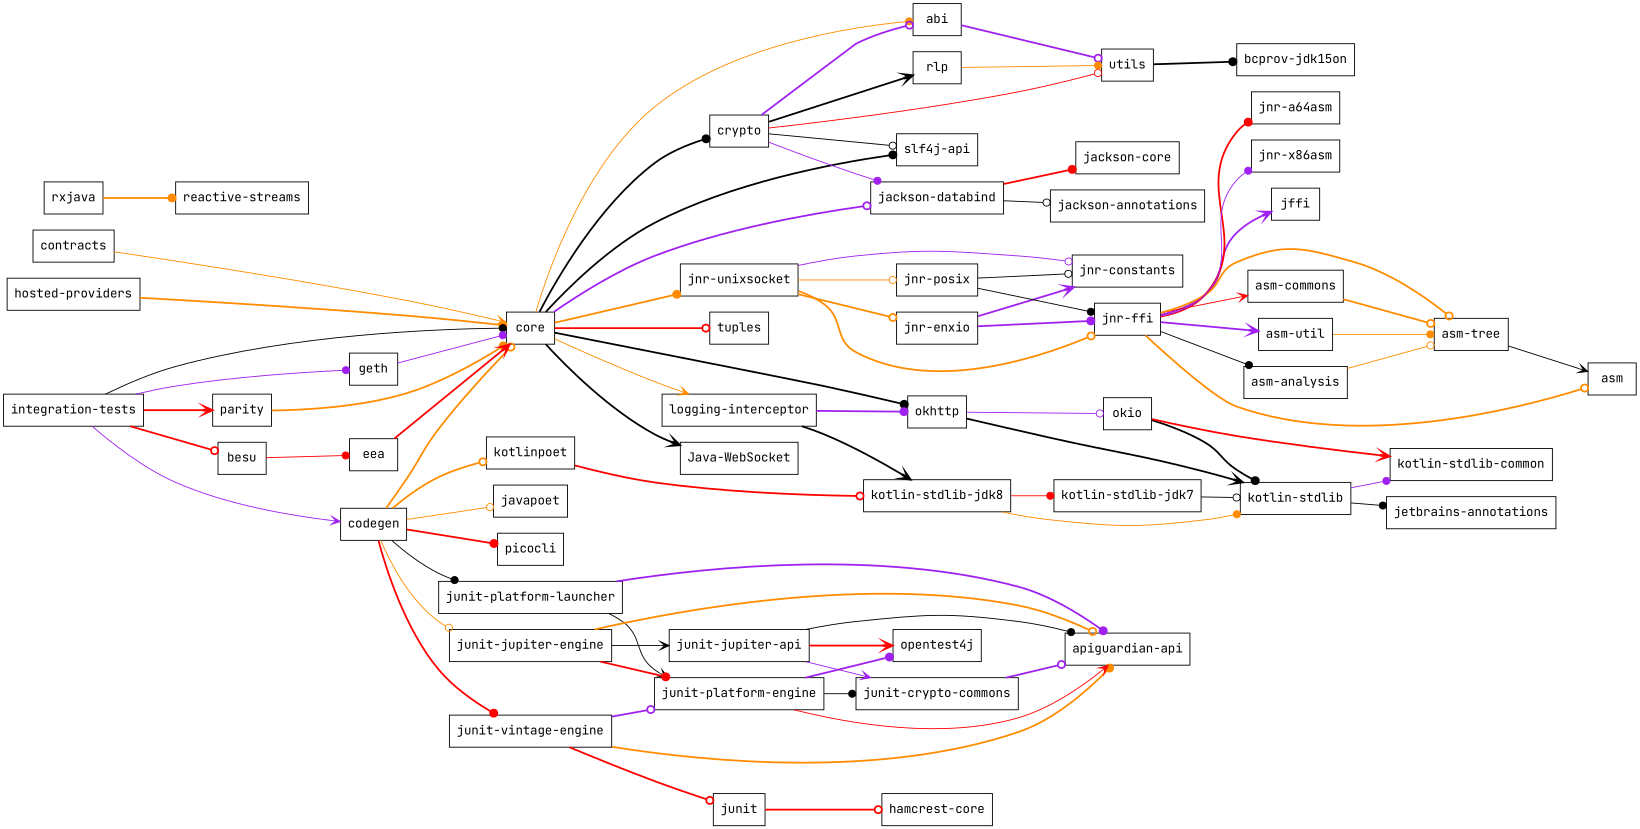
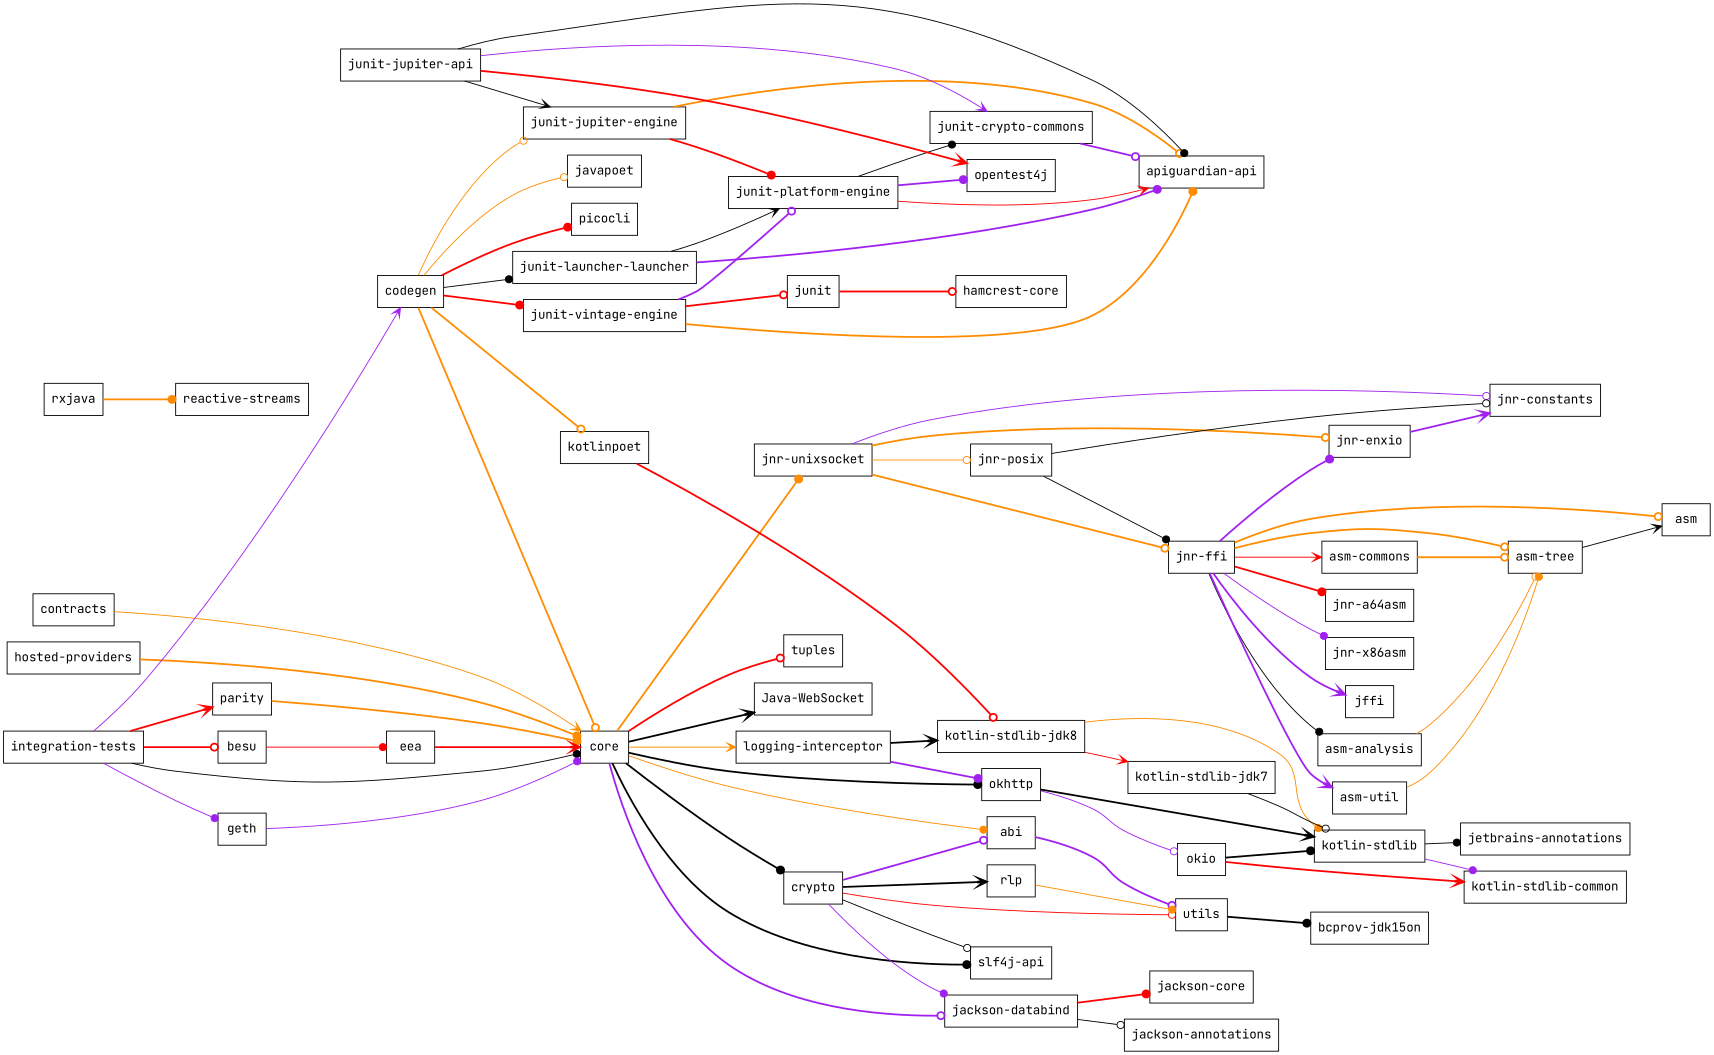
(1032, 324) -> (1271, 498)
(1029, 496) -> (1102, 756)
(531, 597) -> (605, 267)
(632, 646) -> (503, 93)
